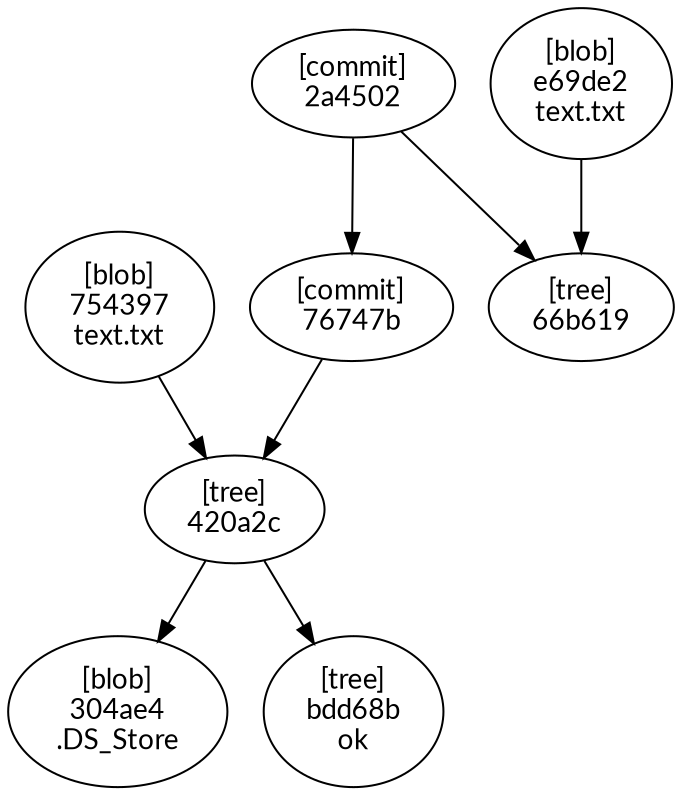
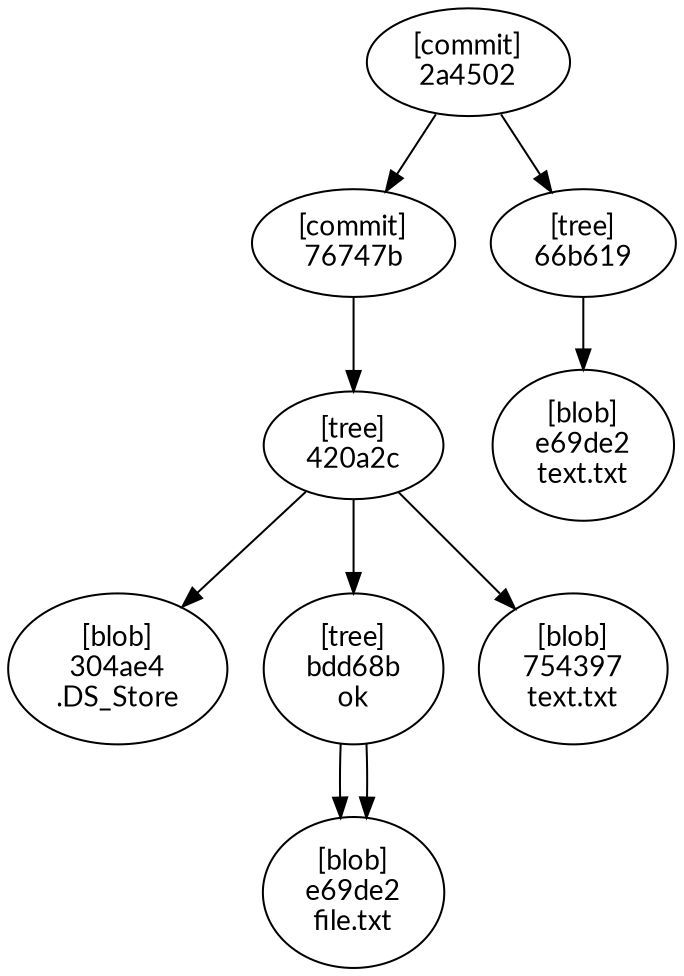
(581, 196) -> (583, 323)
(177, 408) -> (449, 543)
none -> (354, 892)
